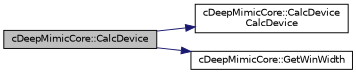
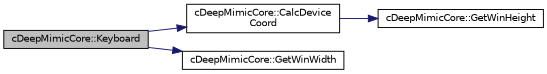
(272, 19) -> (263, 19)
none -> (461, 19)
(80, 39) -> (76, 39)
